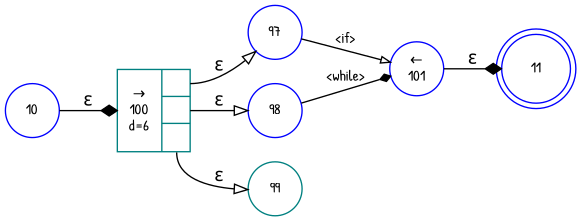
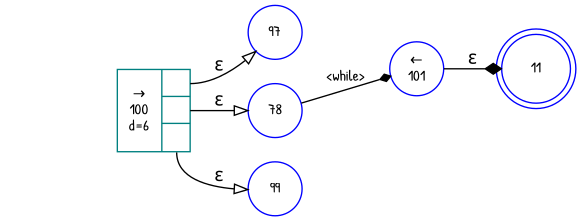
(341, 49) -> none
(32, 111) -> none
(275, 111) -> (275, 111)
(275, 189) -> (275, 189)
